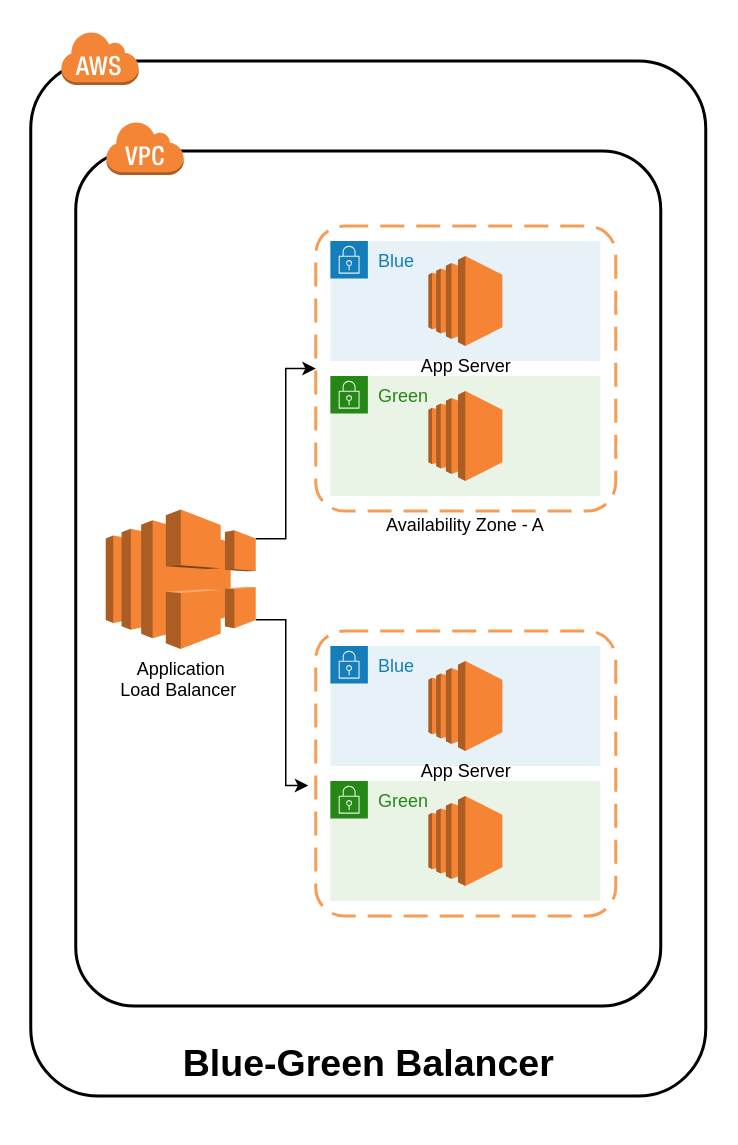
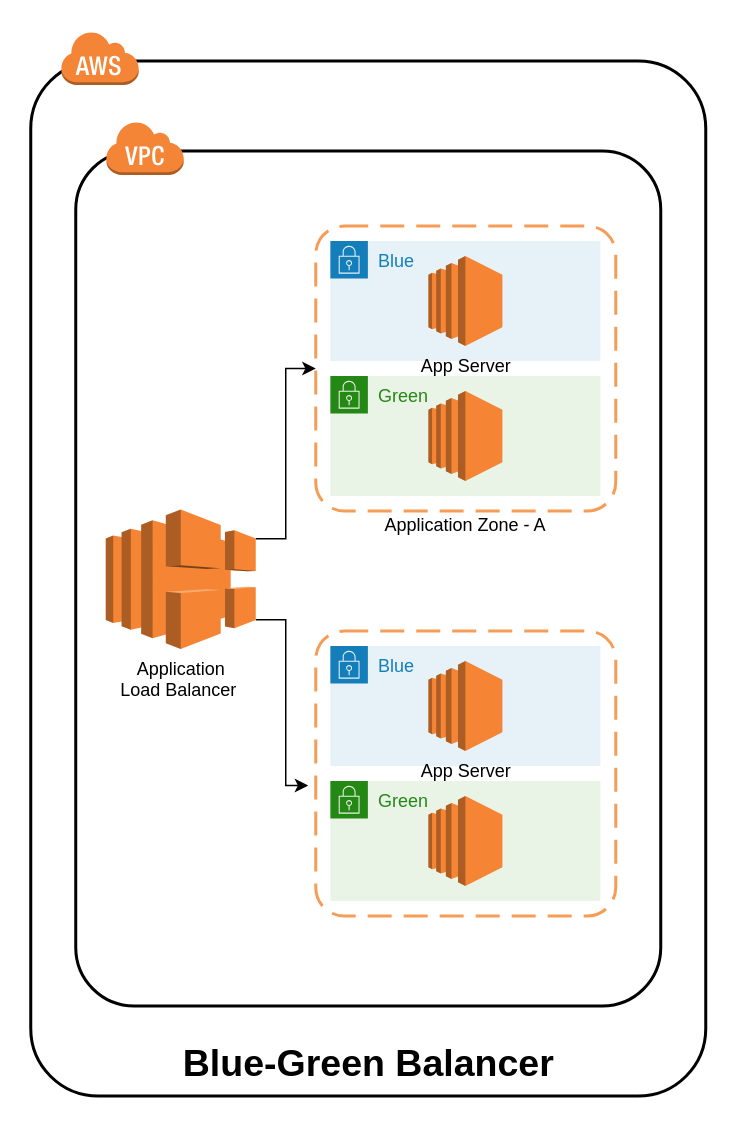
(466, 526) -> (466, 526)
